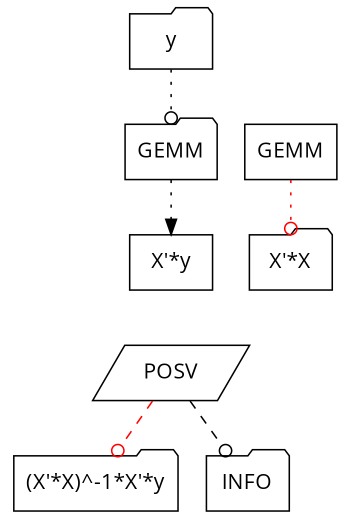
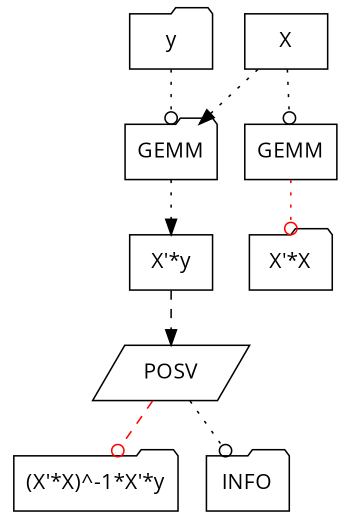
none -> (286, 41)
none -> (171, 310)
(206, 423) -> (206, 423)
